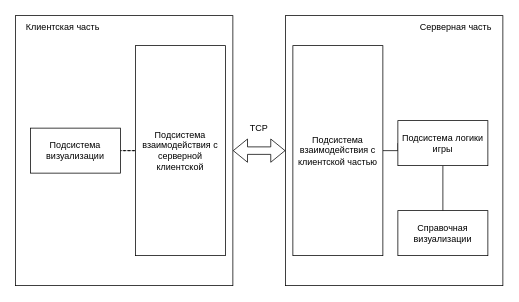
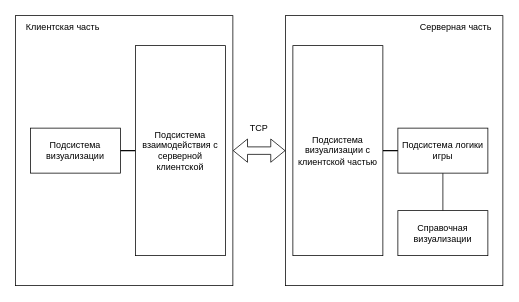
(443, 143) -> (443, 150)
(128, 150) -> (128, 150)
(338, 150) -> (338, 150)
